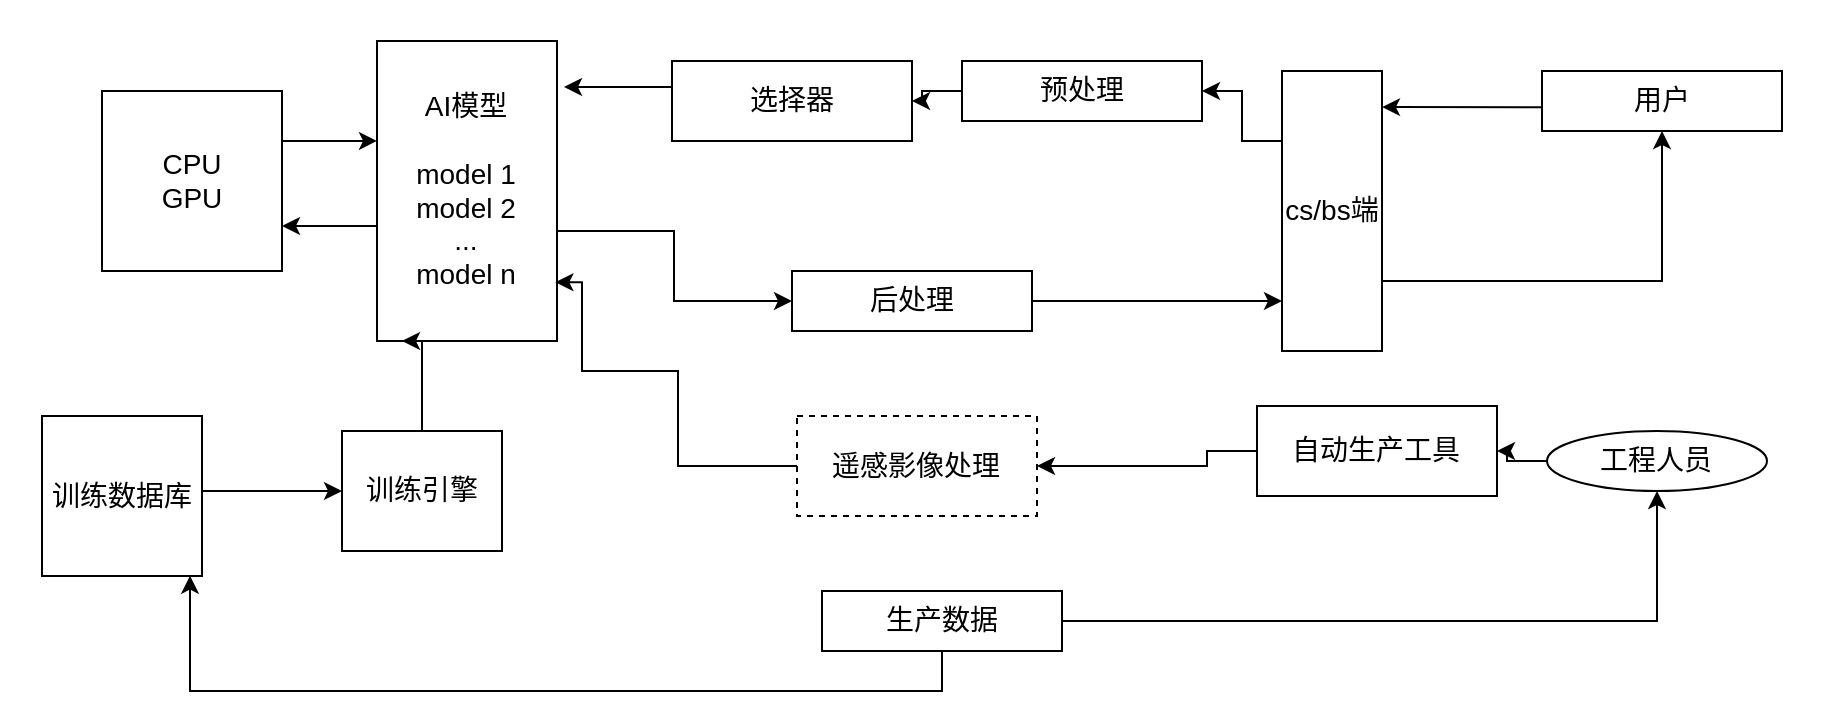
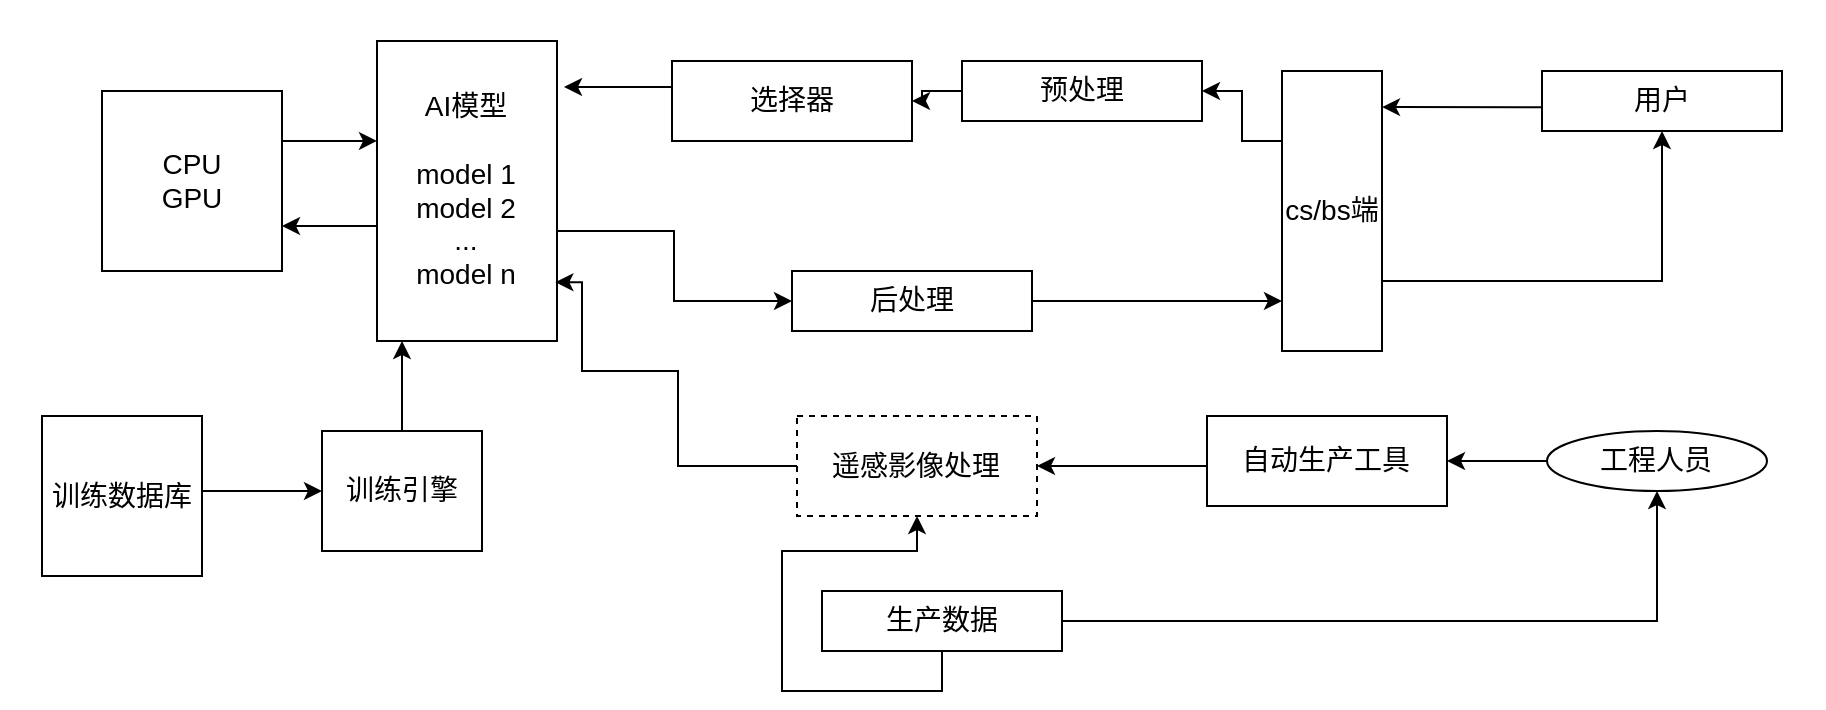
(1377, 451) -> (1327, 461)
(422, 491) -> (402, 491)
(436, 691) -> (789, 551)
